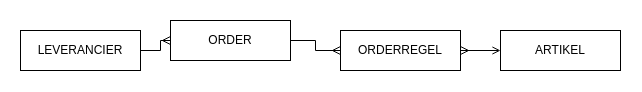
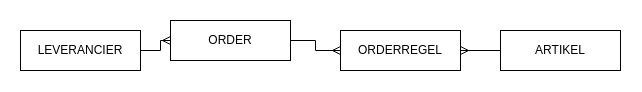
(495, 51) -> (495, 51)
